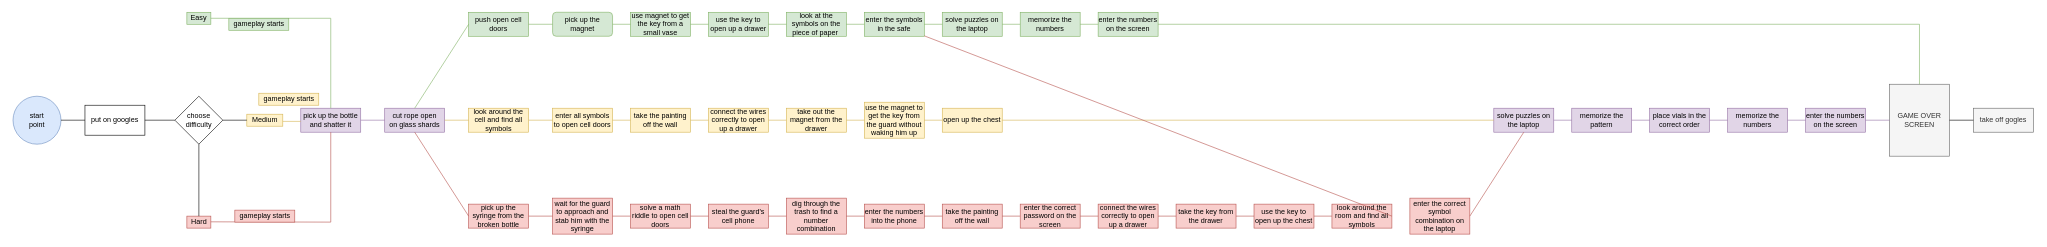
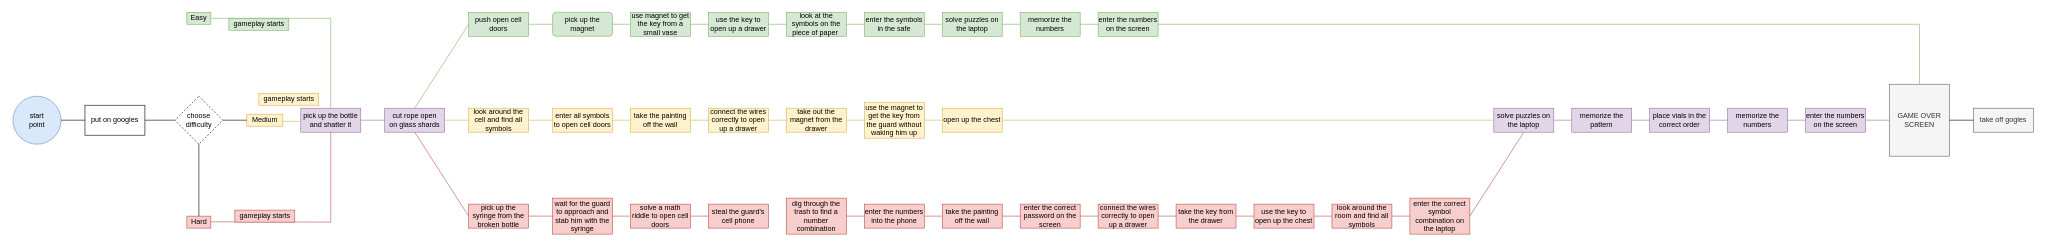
(198, 120) -> (198, 120)
(1270, 169) -> (1401, 216)
(777, 216) -> none
